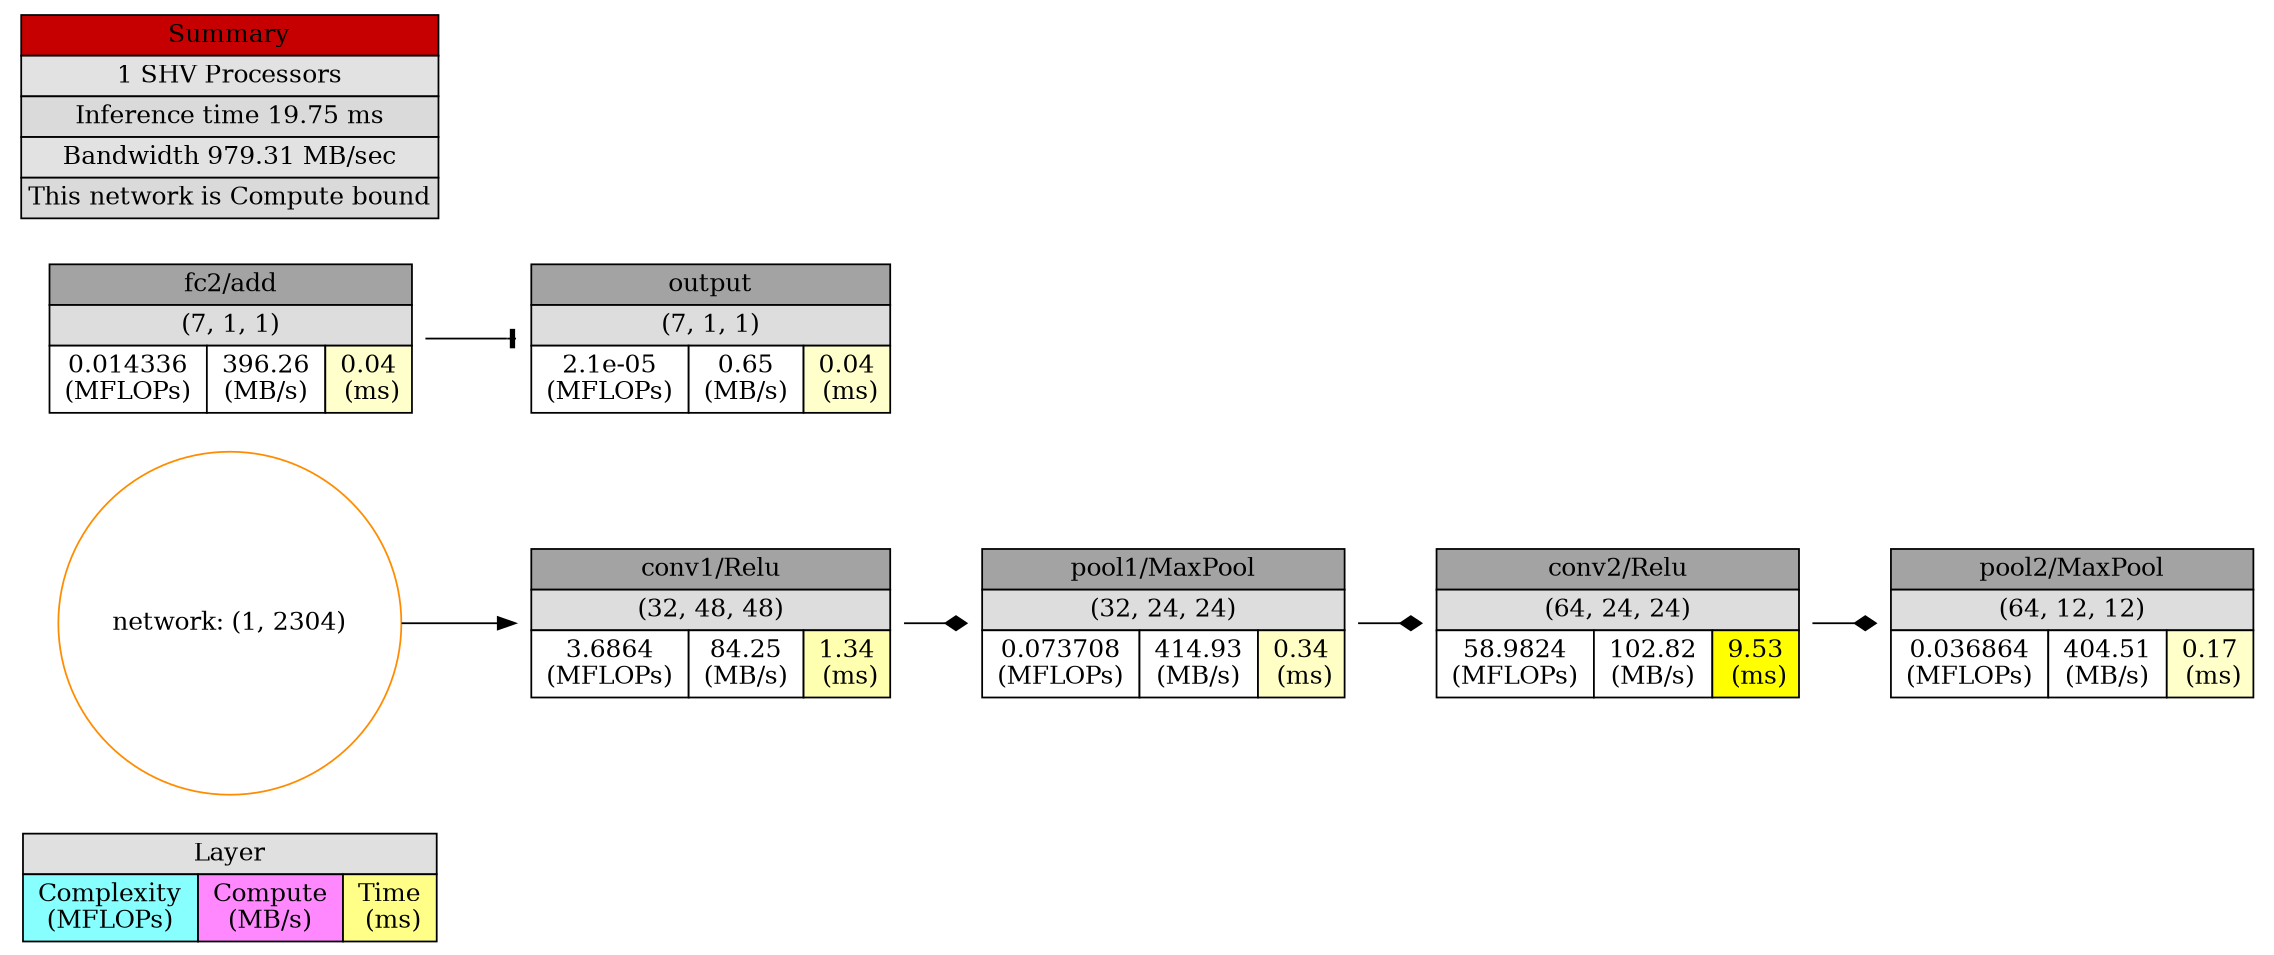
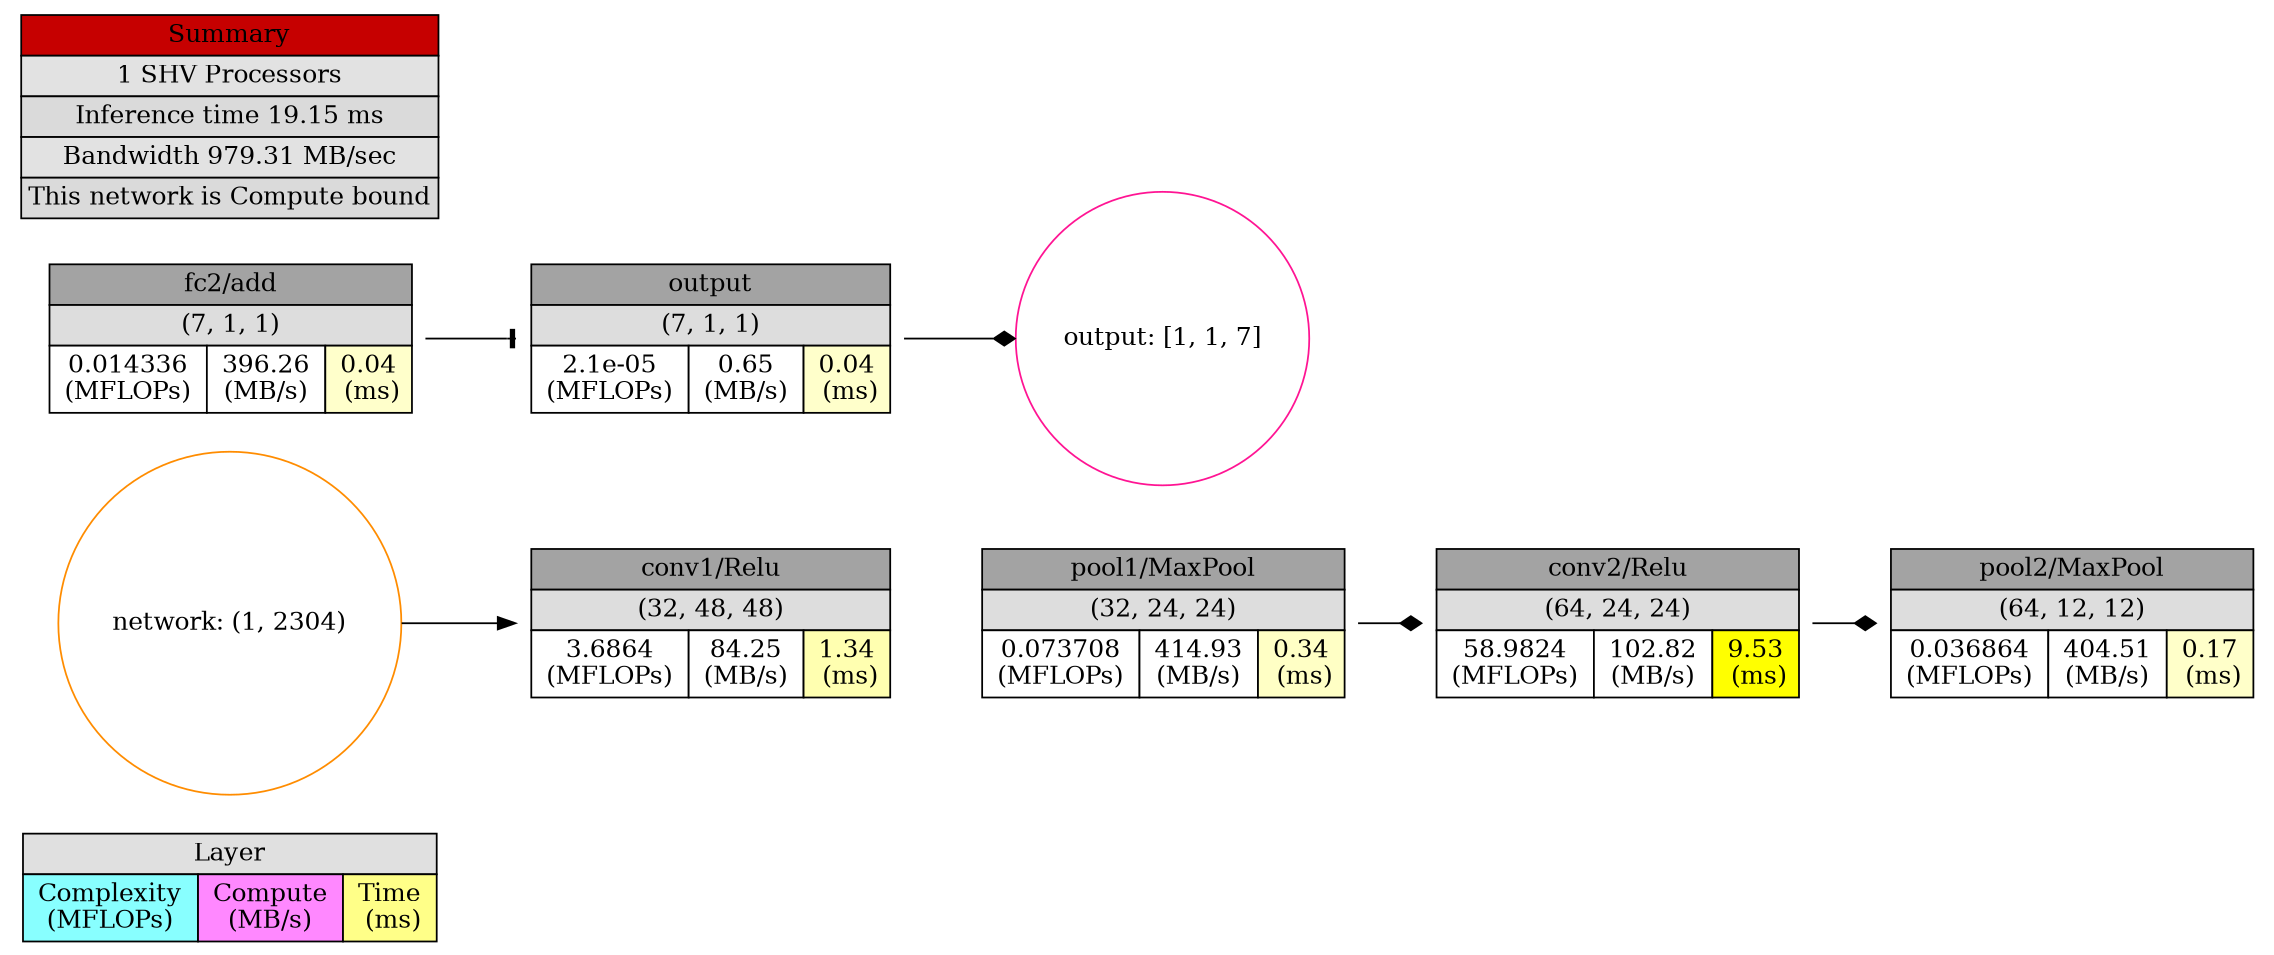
(230, 116) -> (230, 116)
none -> (1162, 339)
(925, 623) -> none
